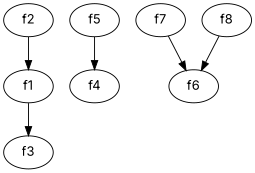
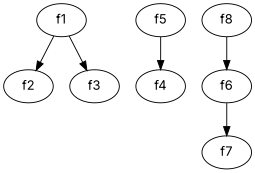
(28, 49) -> (47, 49)
(175, 49) -> (227, 115)
